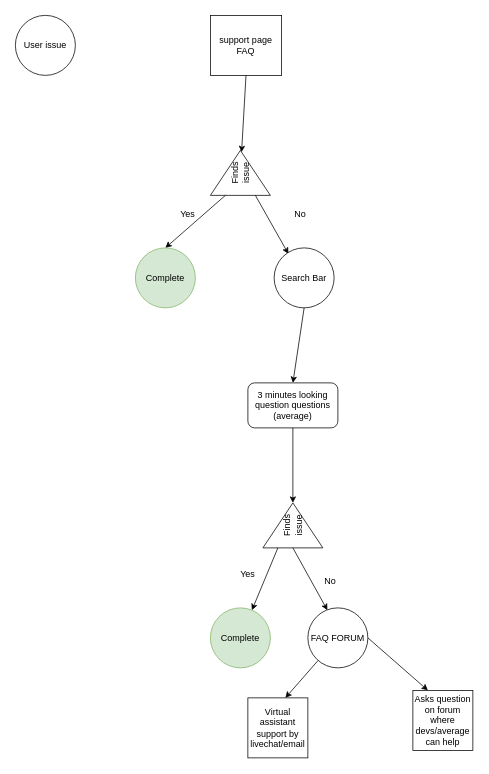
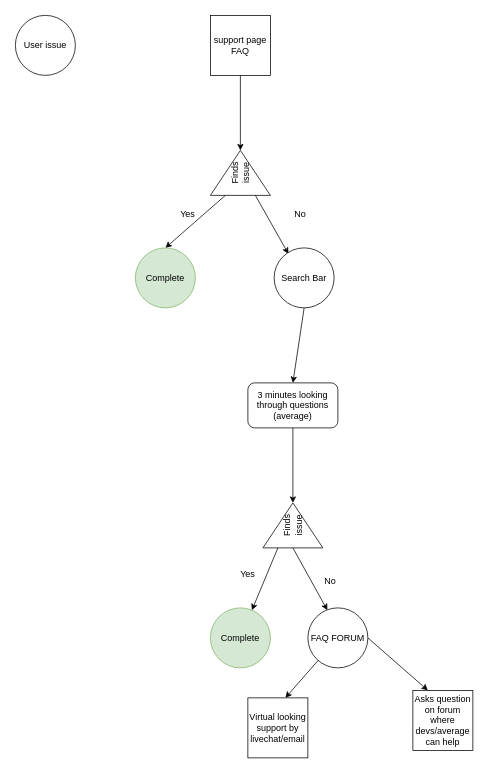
(246, 45) -> (240, 45)
(293, 405) -> (293, 405)
(278, 728) -> (278, 728)
